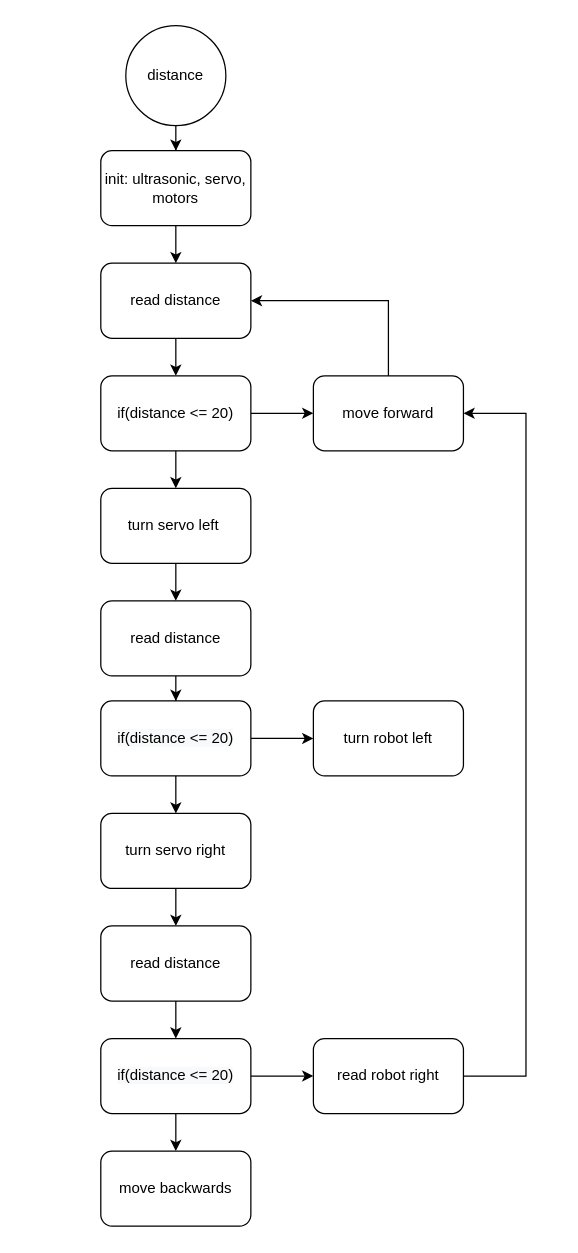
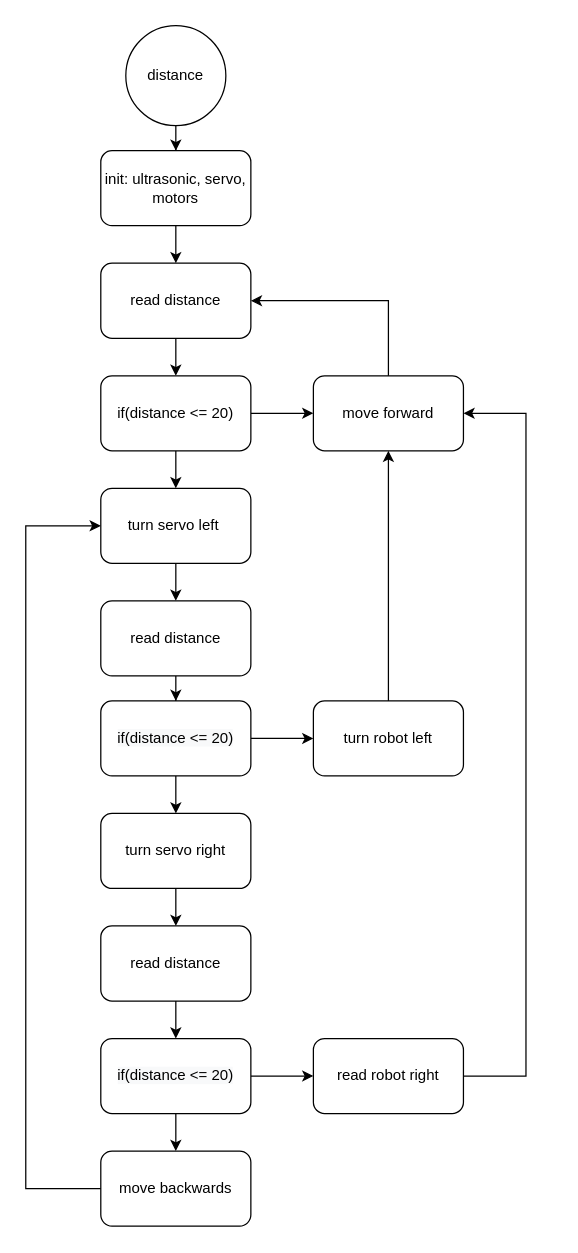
none -> (388, 580)
none -> (26, 861)
